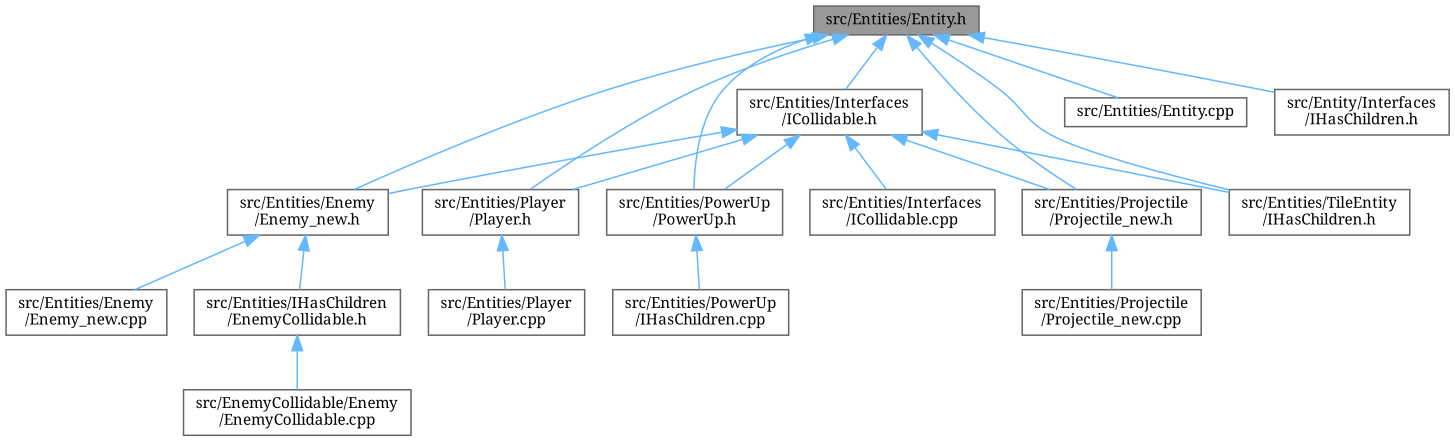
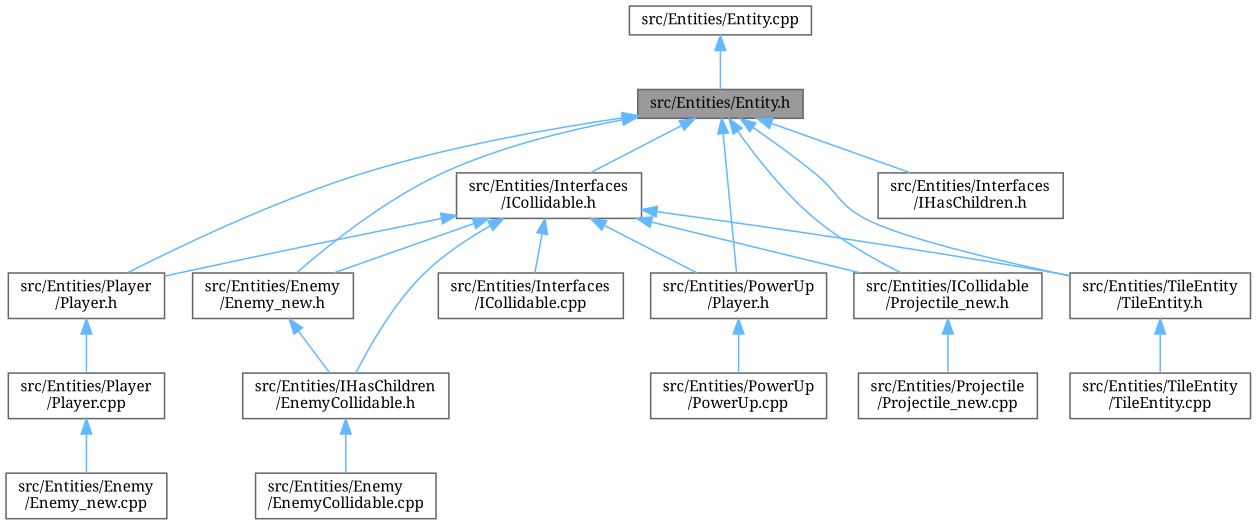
(1033, 69) -> (720, 70)
(1362, 112) -> (971, 196)
(695, 212) -> (739, 296)
(1112, 212) -> (948, 296)
(1320, 212) -> (1160, 296)
(190, 265) -> (86, 454)
none -> (411, 288)
(701, 312) -> (739, 396)
none -> (1160, 396)
(297, 413) -> (346, 496)
